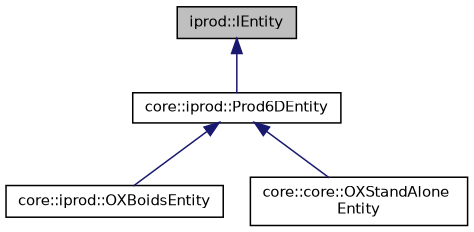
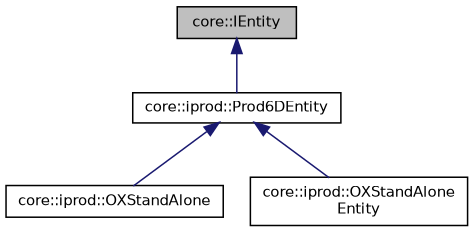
(237, 23) -> (237, 23)
(115, 201) -> (115, 201)
(359, 201) -> (359, 201)
